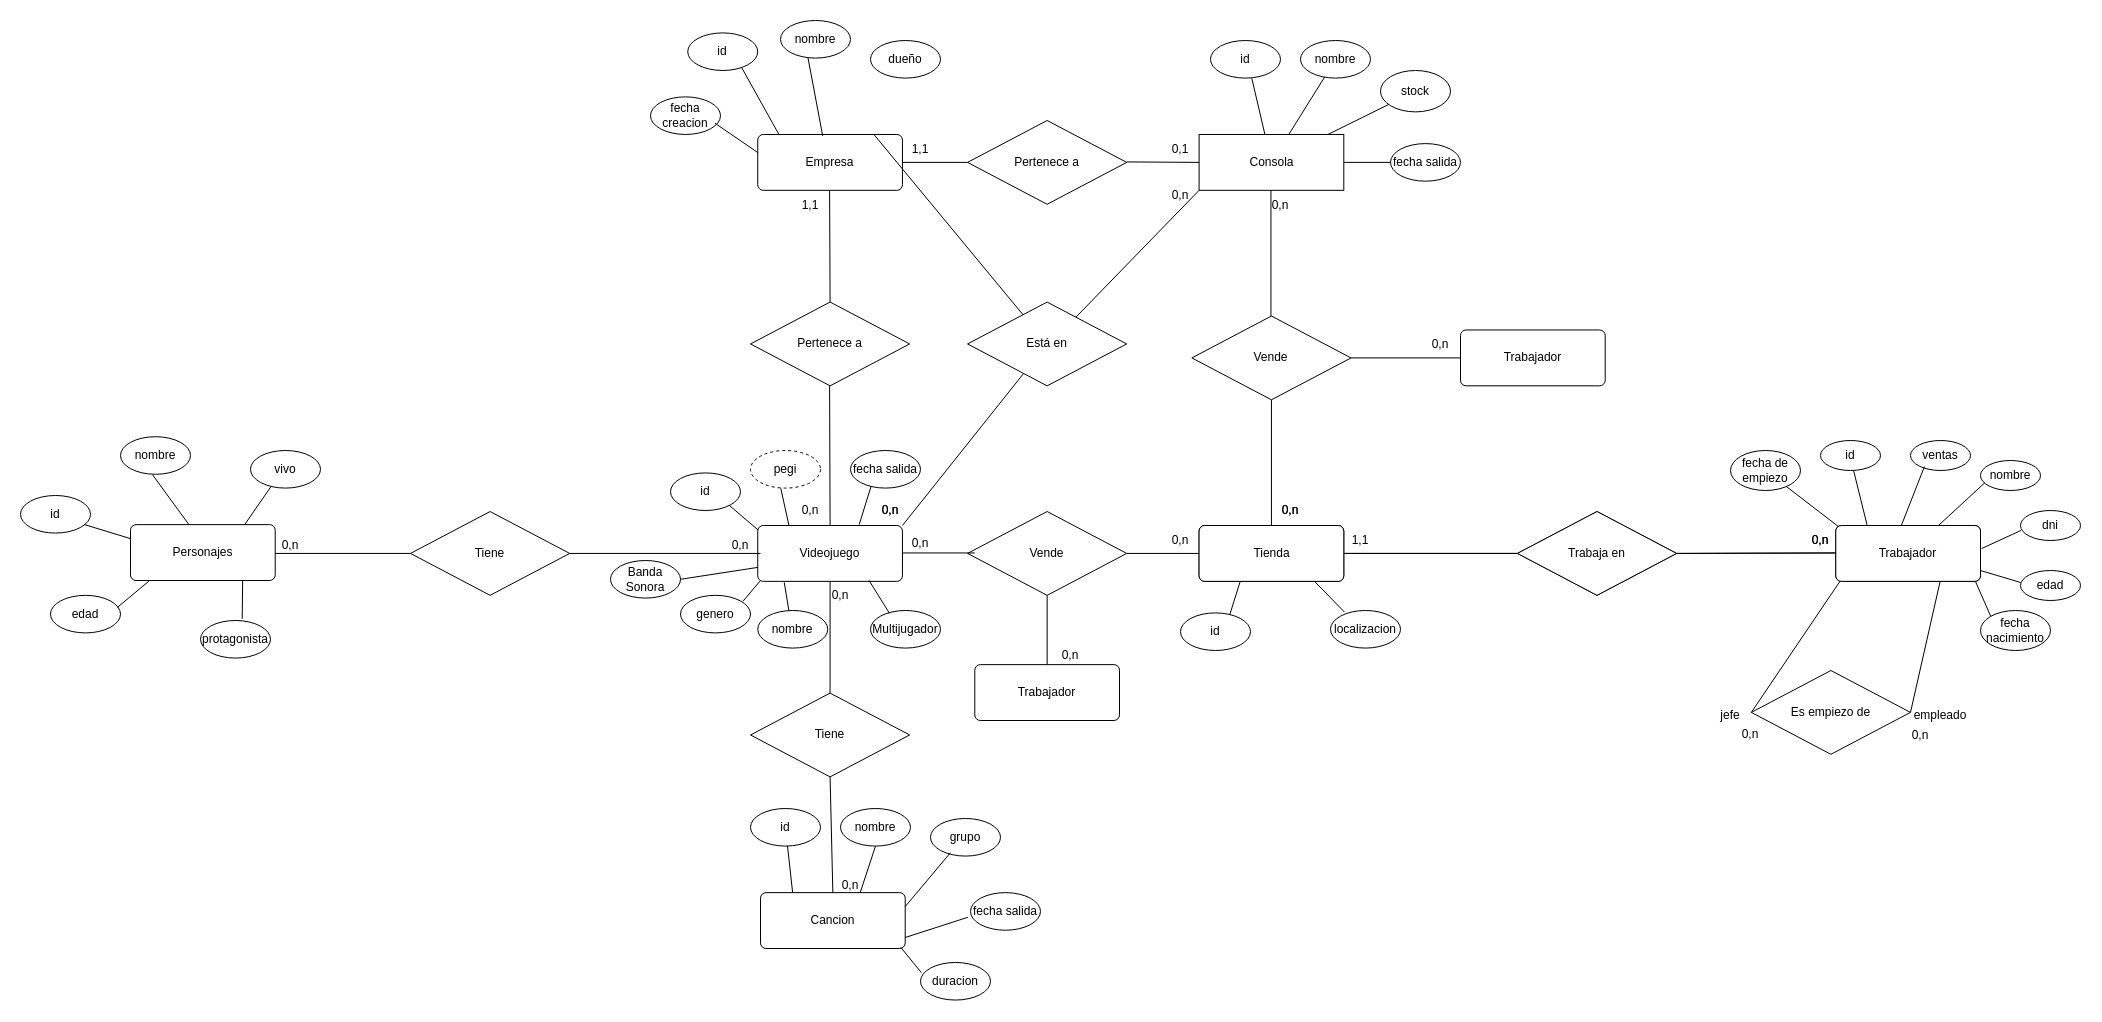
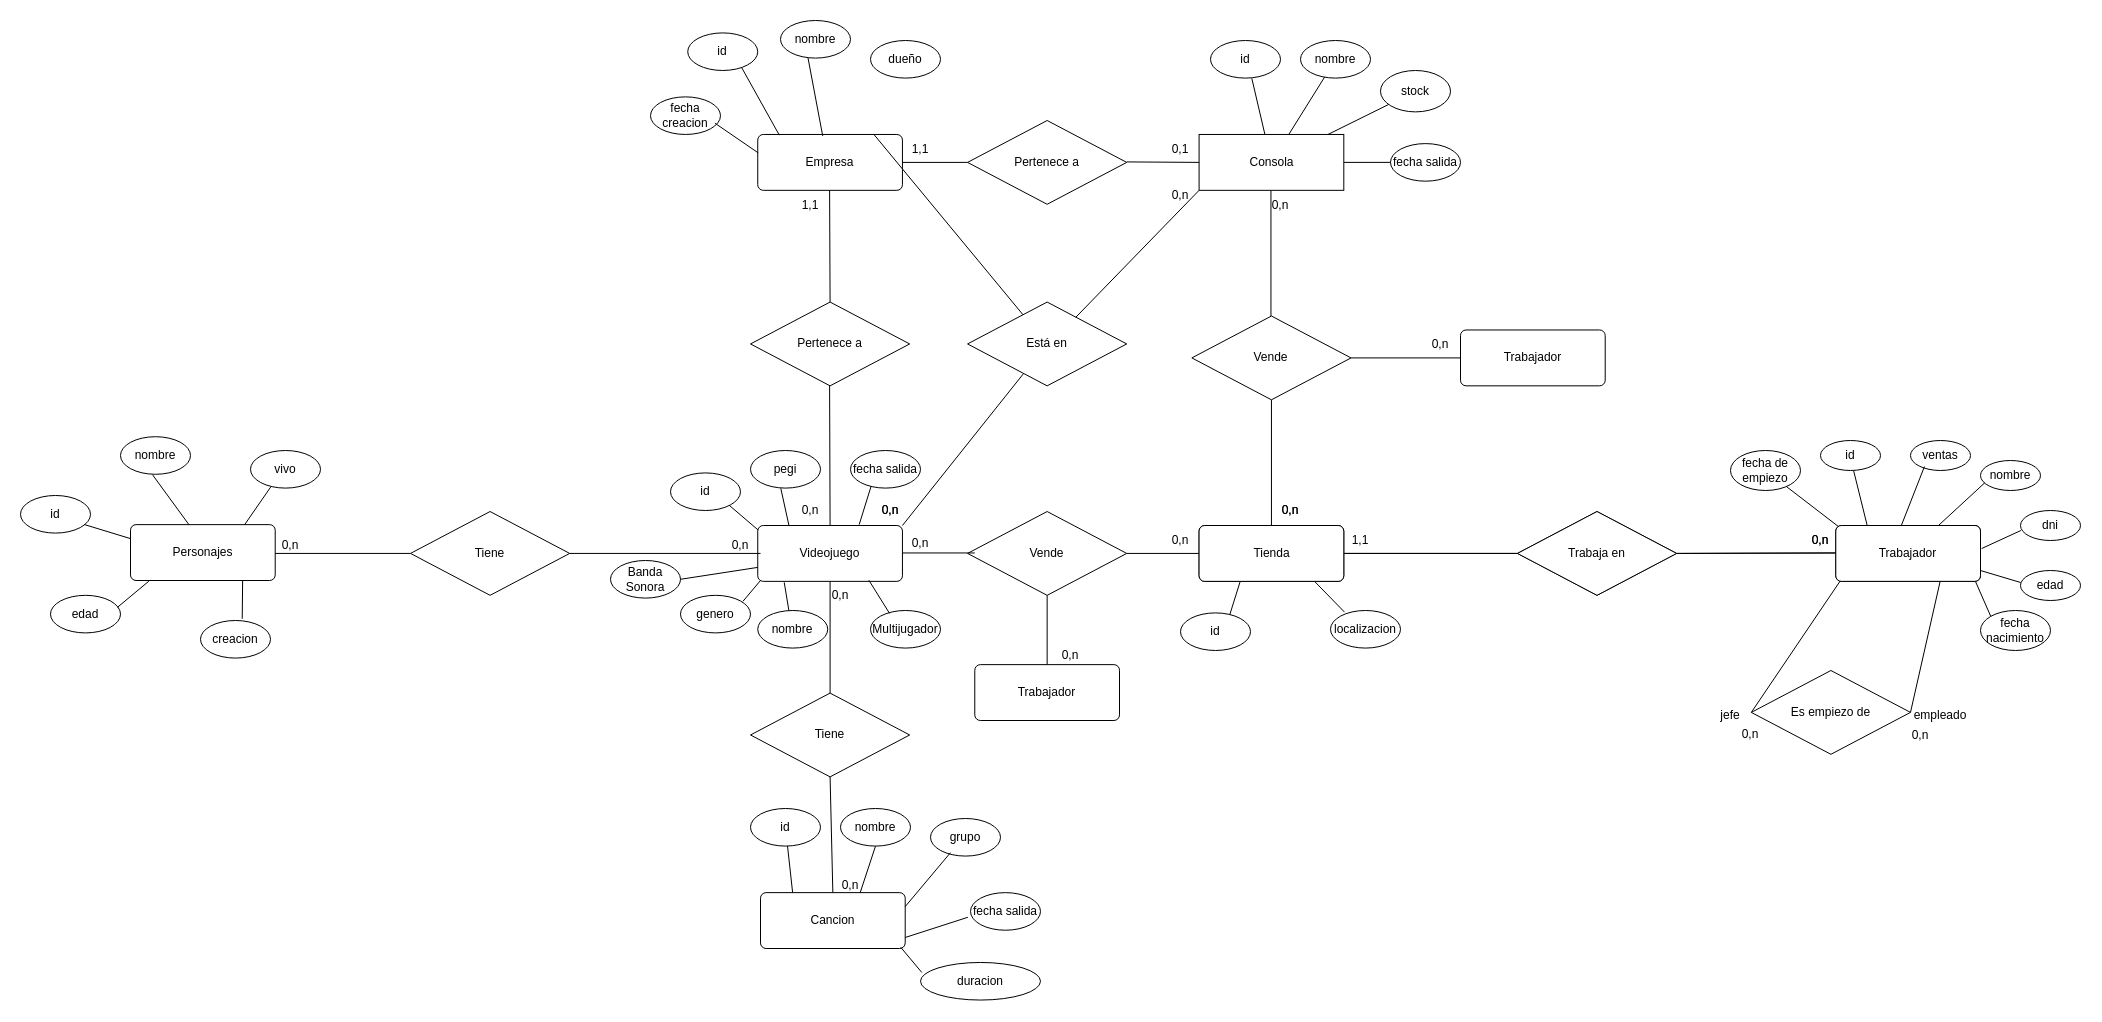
(786, 469) -> (786, 469)
(236, 640) -> (236, 640)
(956, 981) -> (981, 981)
